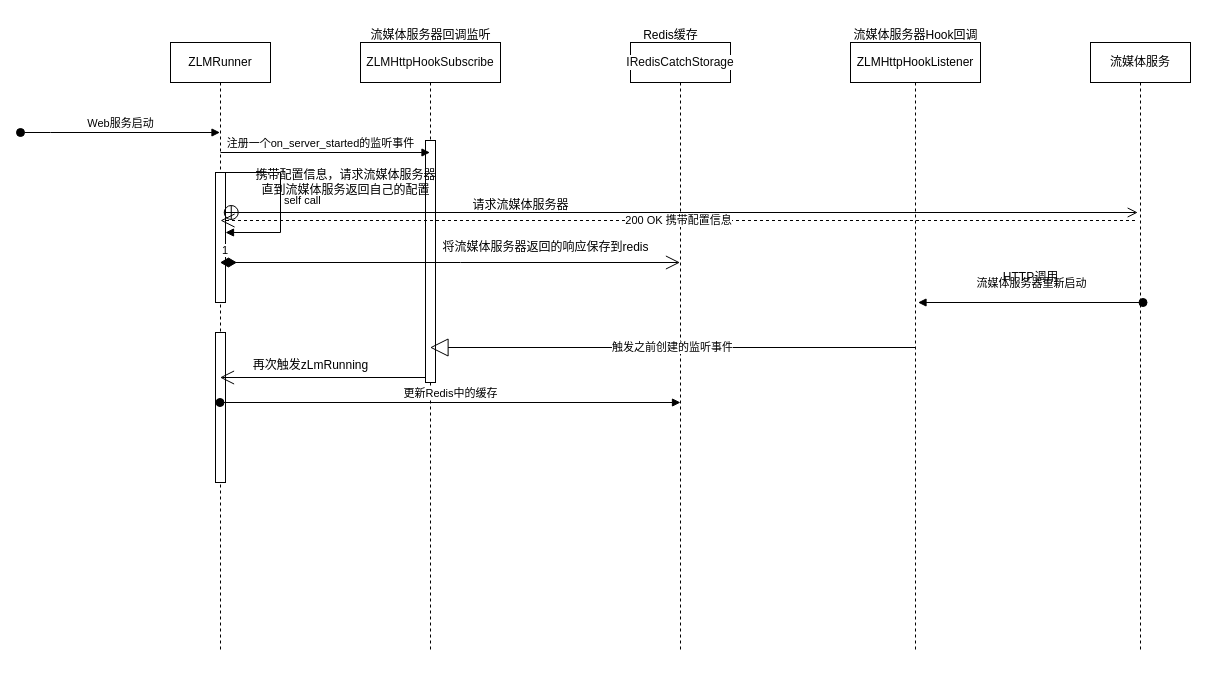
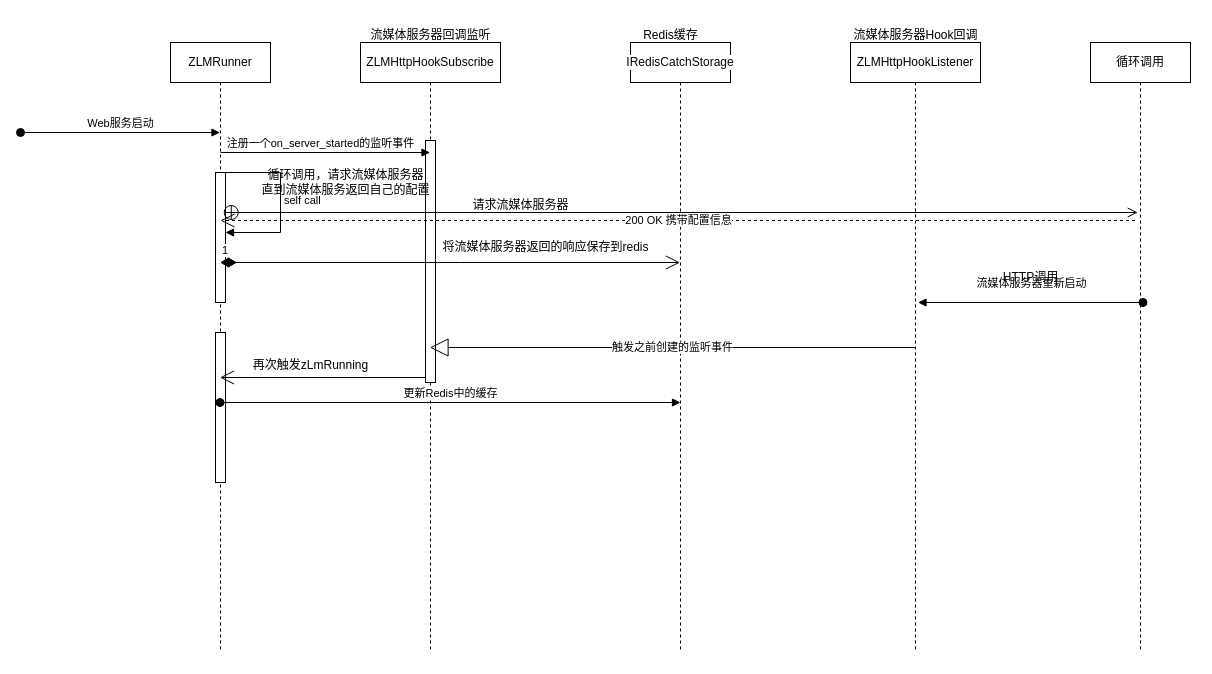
(1141, 63) -> (1141, 63)
(346, 183) -> (346, 183)
